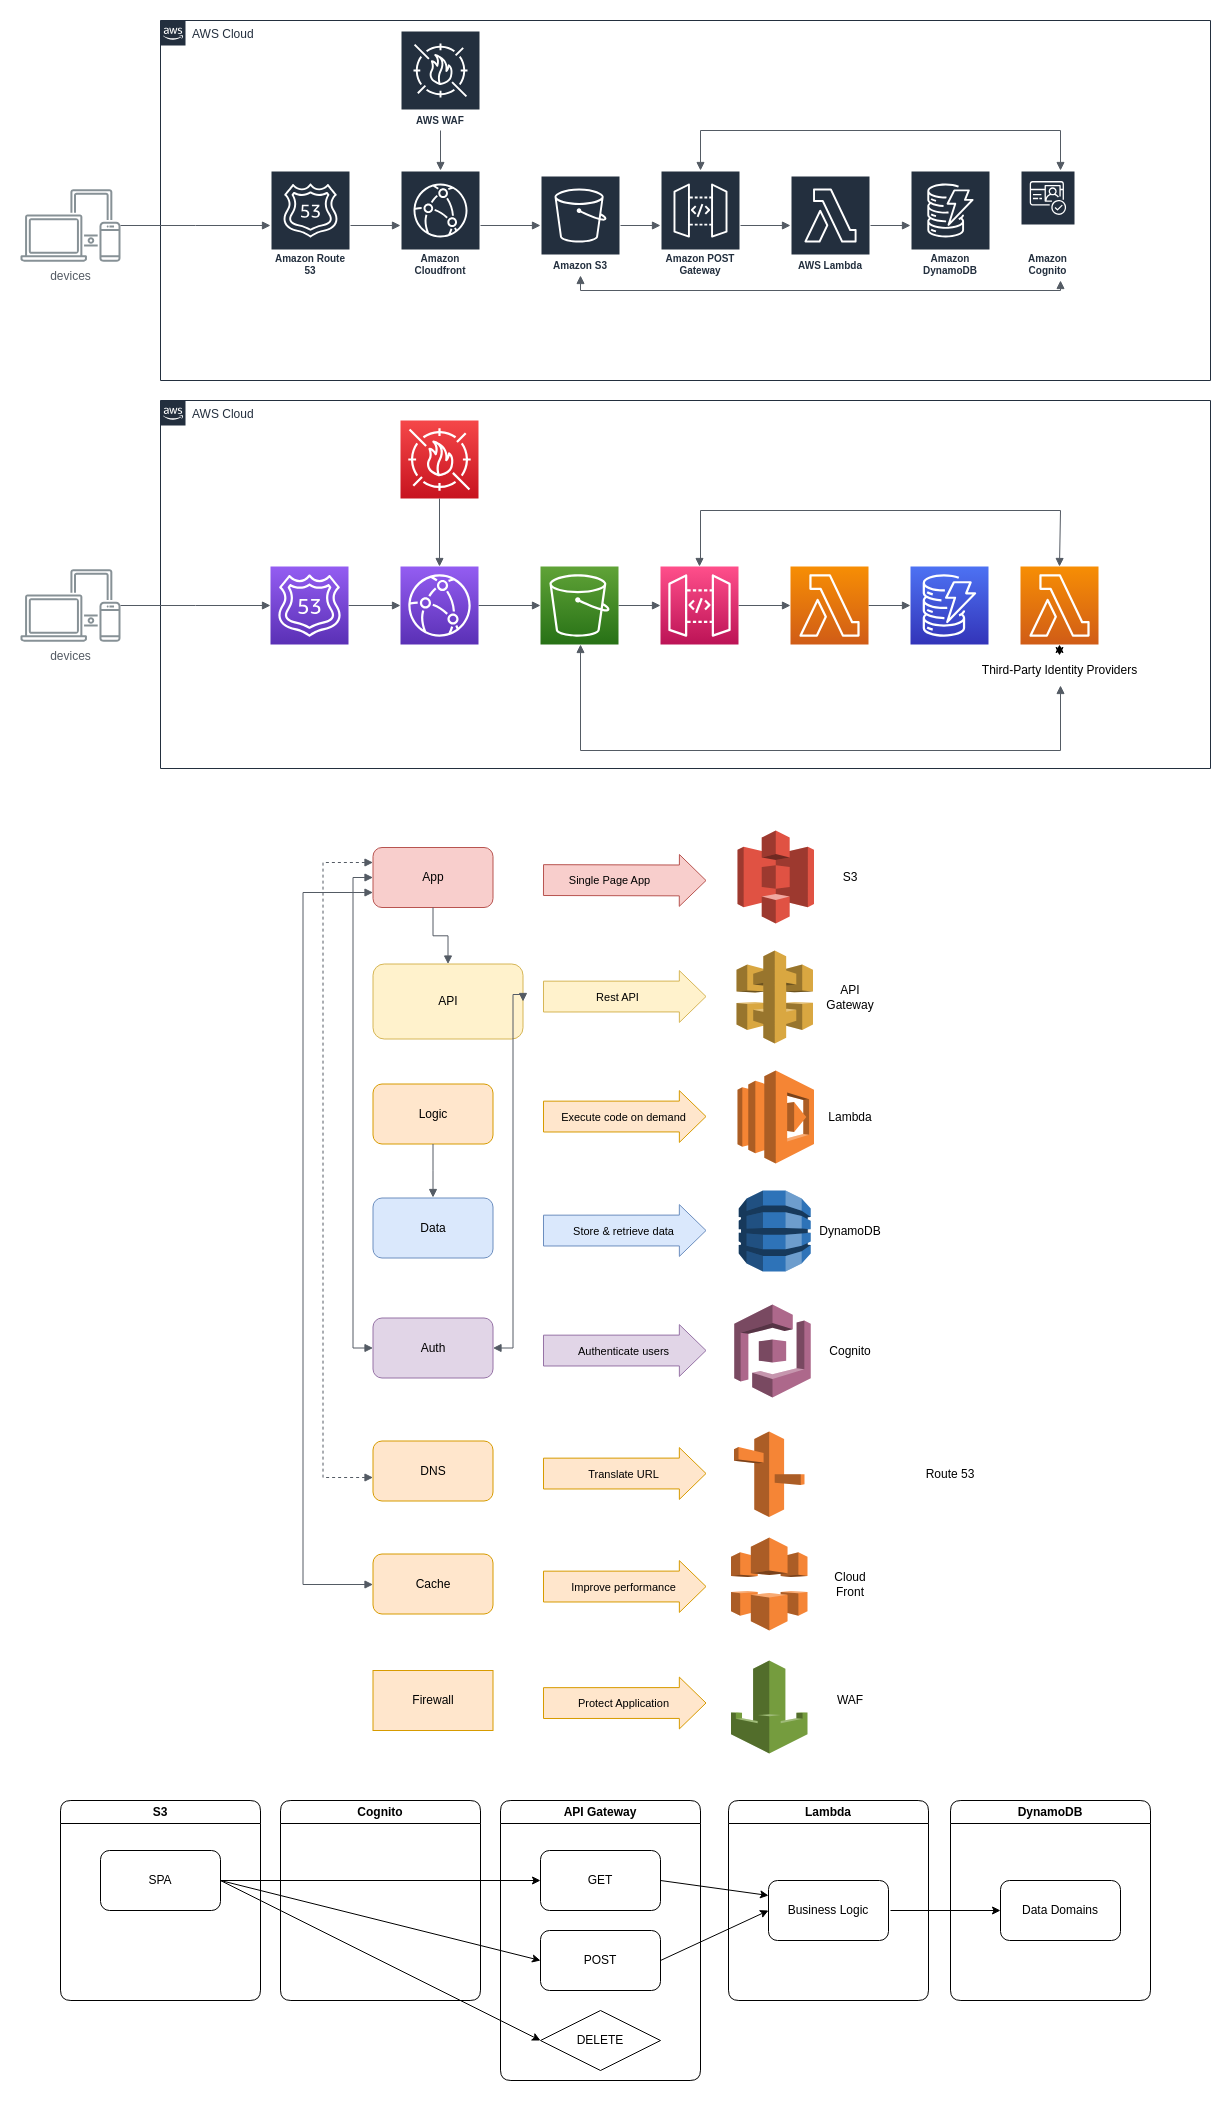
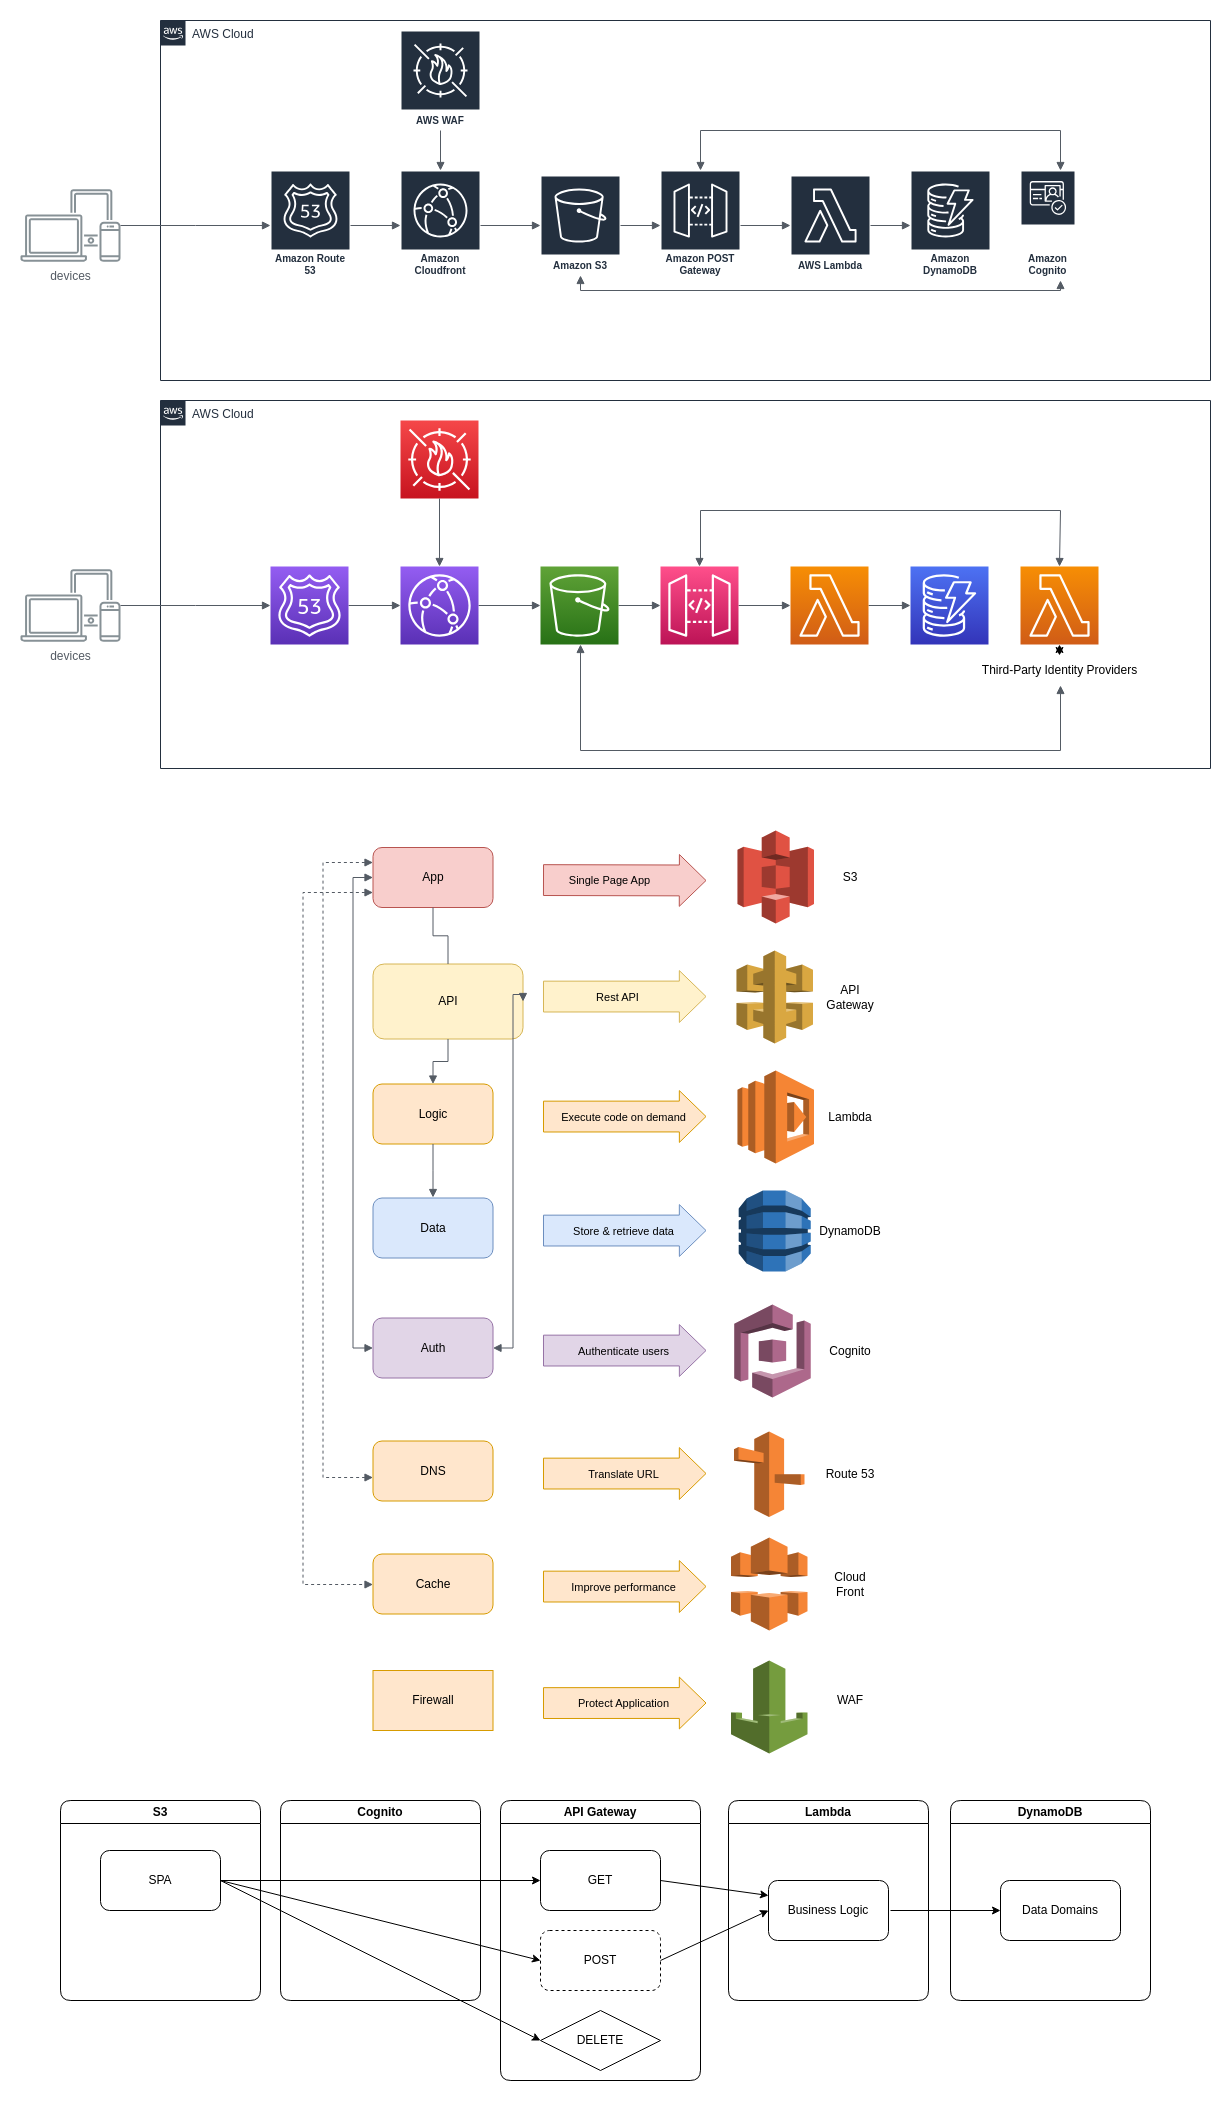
(448, 954) -> (448, 957)
none -> (445, 1062)
(303, 1240) -> (303, 1240)
(951, 1474) -> (851, 1474)
(601, 1961) -> (601, 1961)
